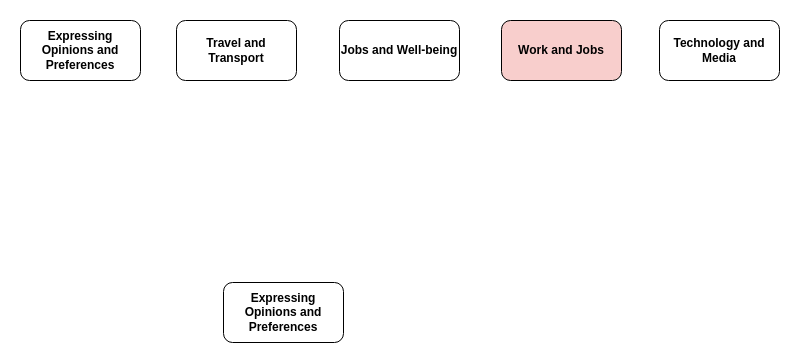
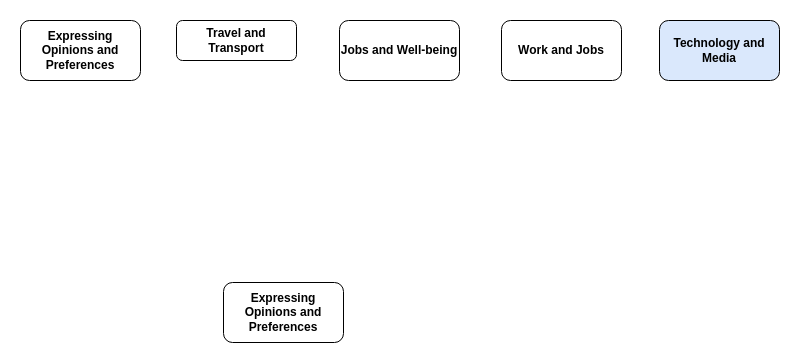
(237, 51) -> (237, 41)
(562, 51) -> (562, 51)
(720, 51) -> (720, 51)
